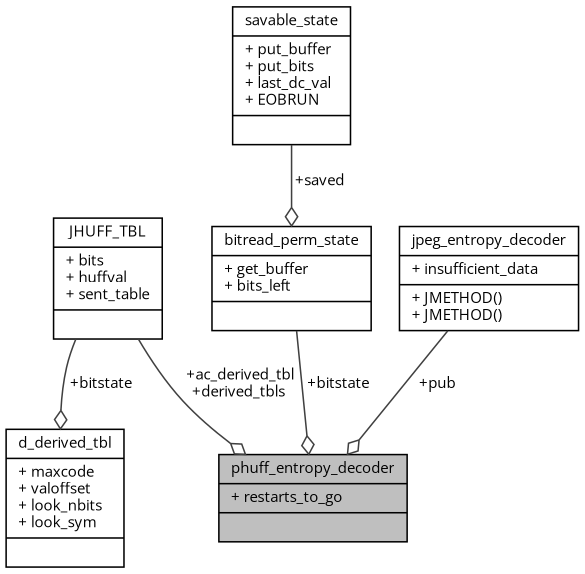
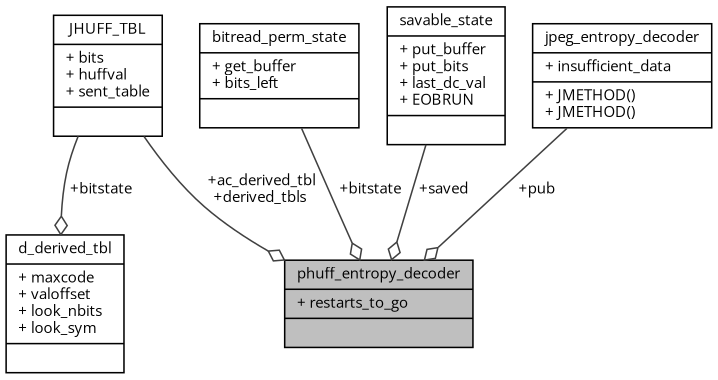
(292, 176) -> (411, 193)
